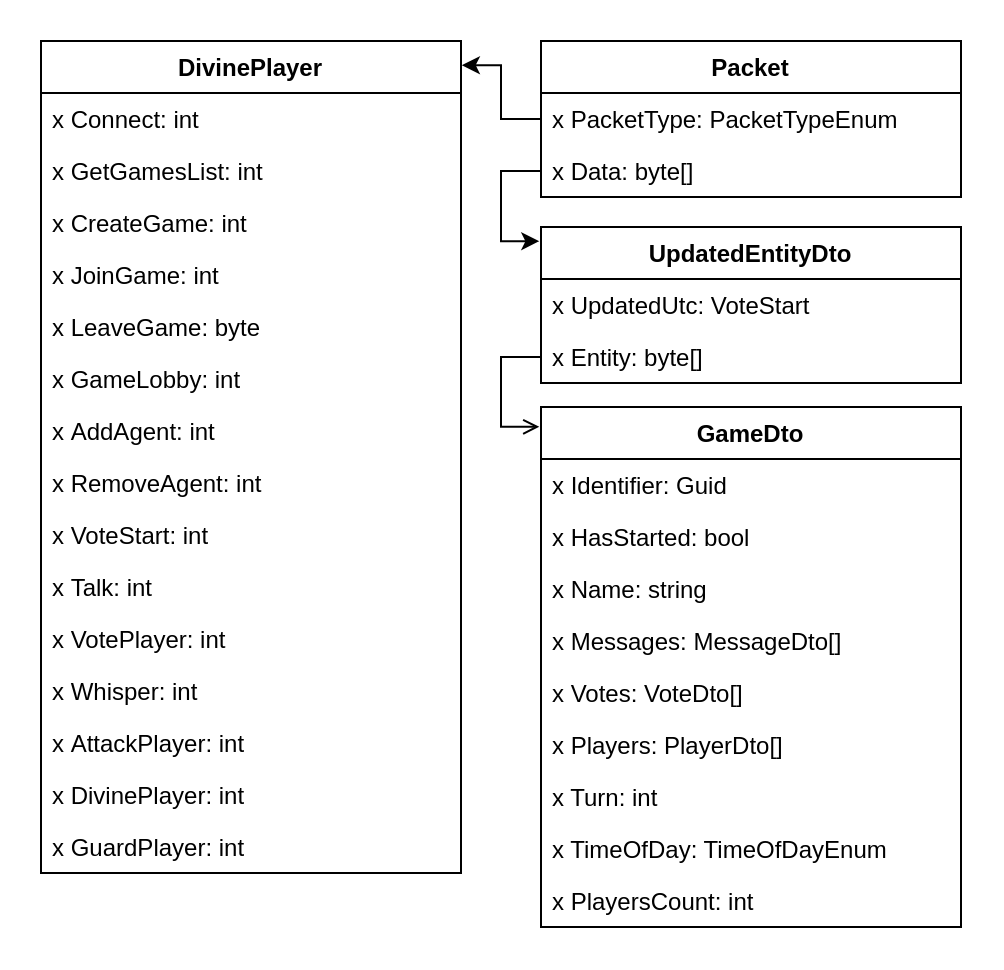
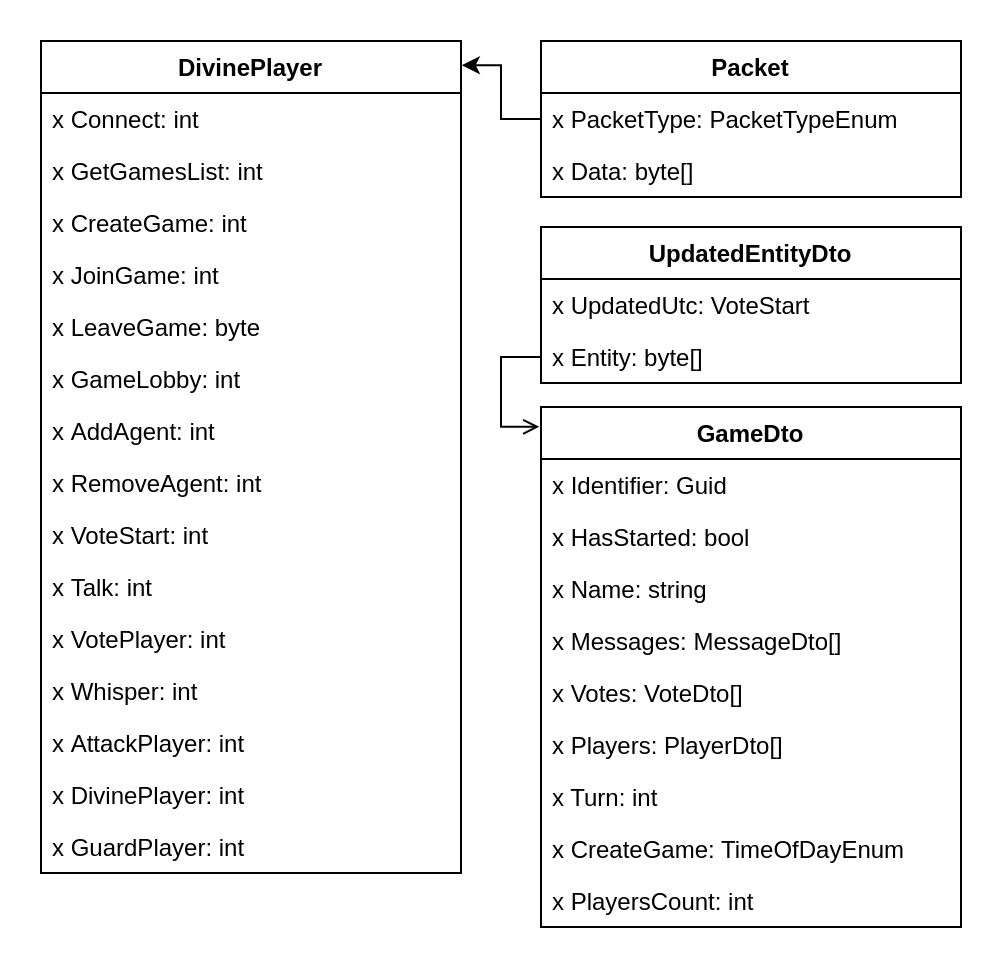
(501, 200) -> none
(711, 850) -> (721, 850)
